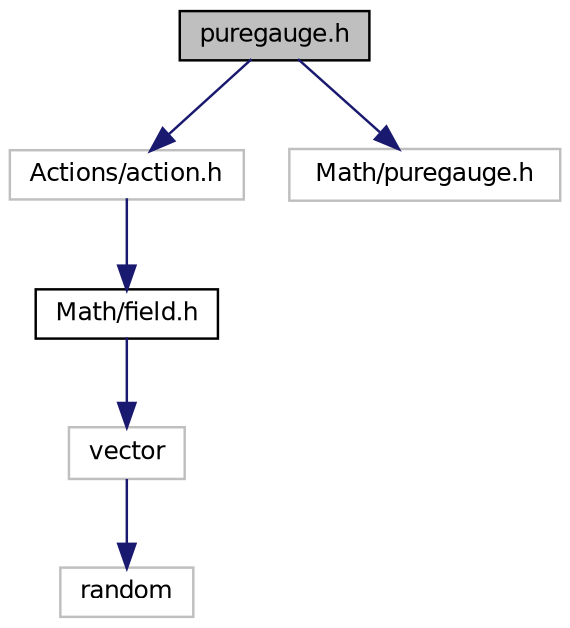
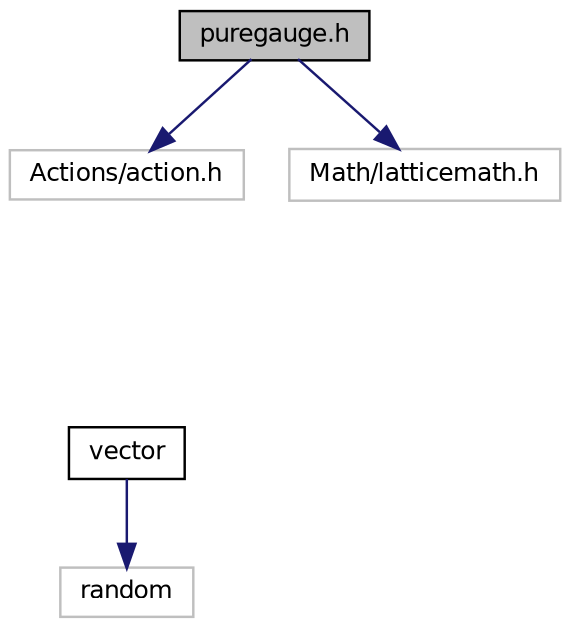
(425, 175) -> (425, 175)
(127, 314) -> none
(127, 453) -> (127, 453)
